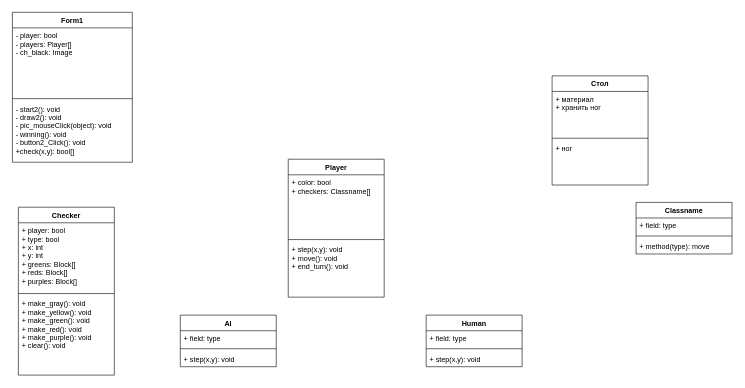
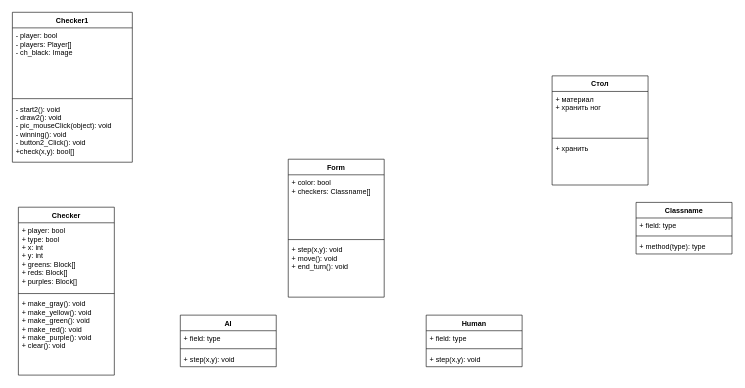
(72, 20) -> (72, 20)
(565, 149) -> (573, 149)
(336, 167) -> (336, 167)
(677, 247) -> (677, 247)
